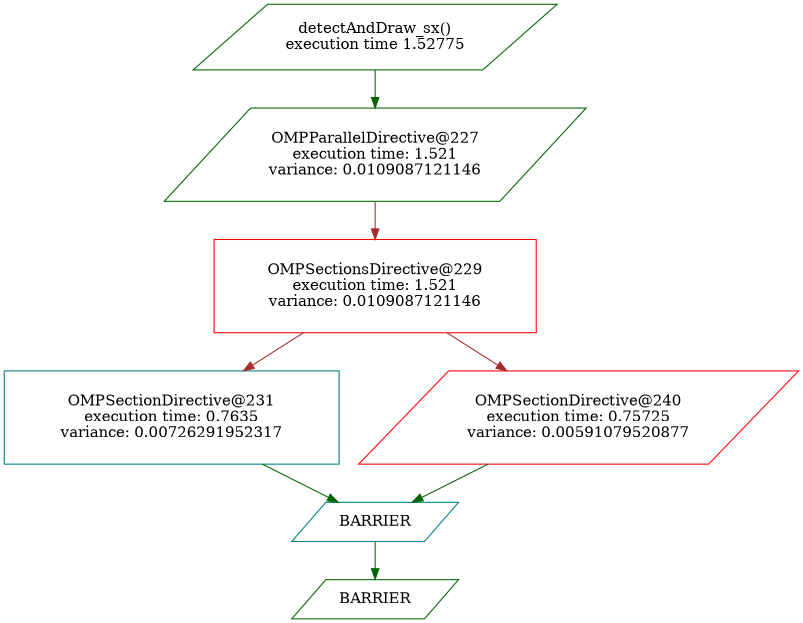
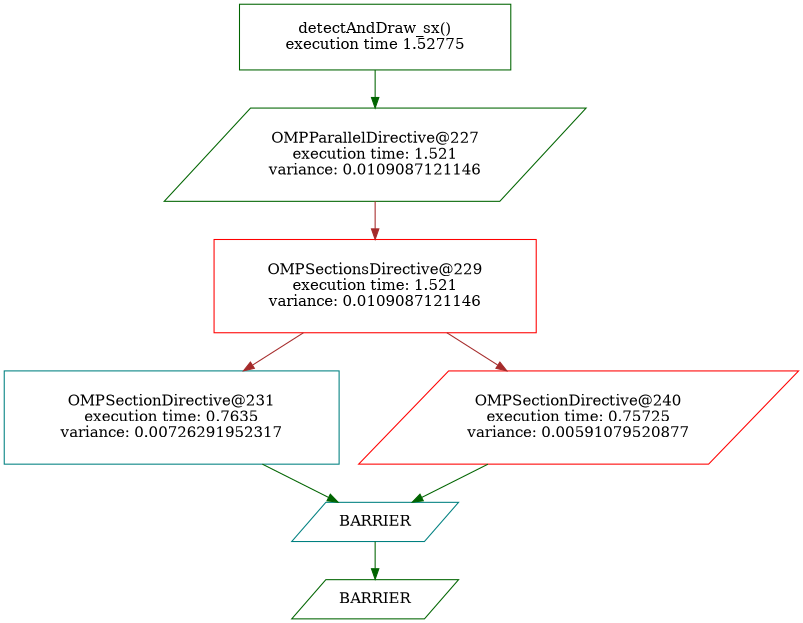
(375, 37) -> (375, 37)
